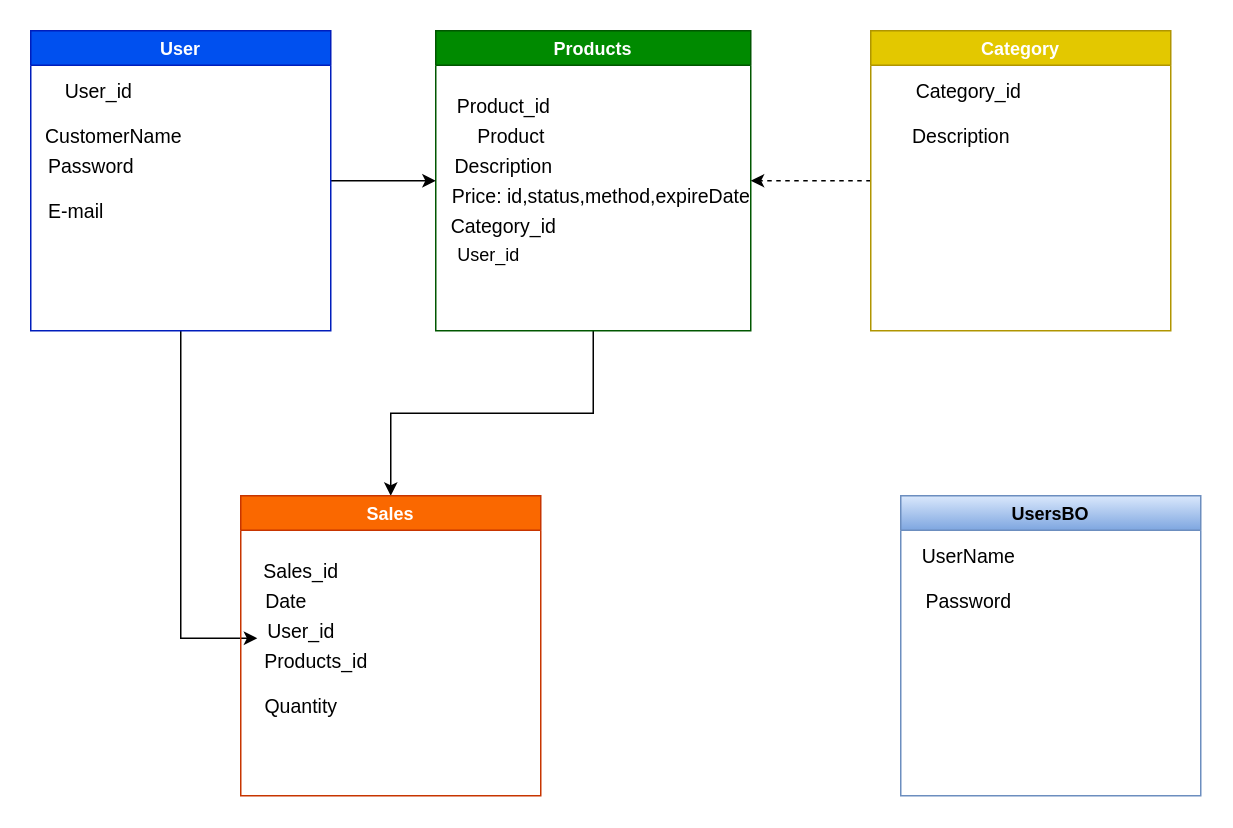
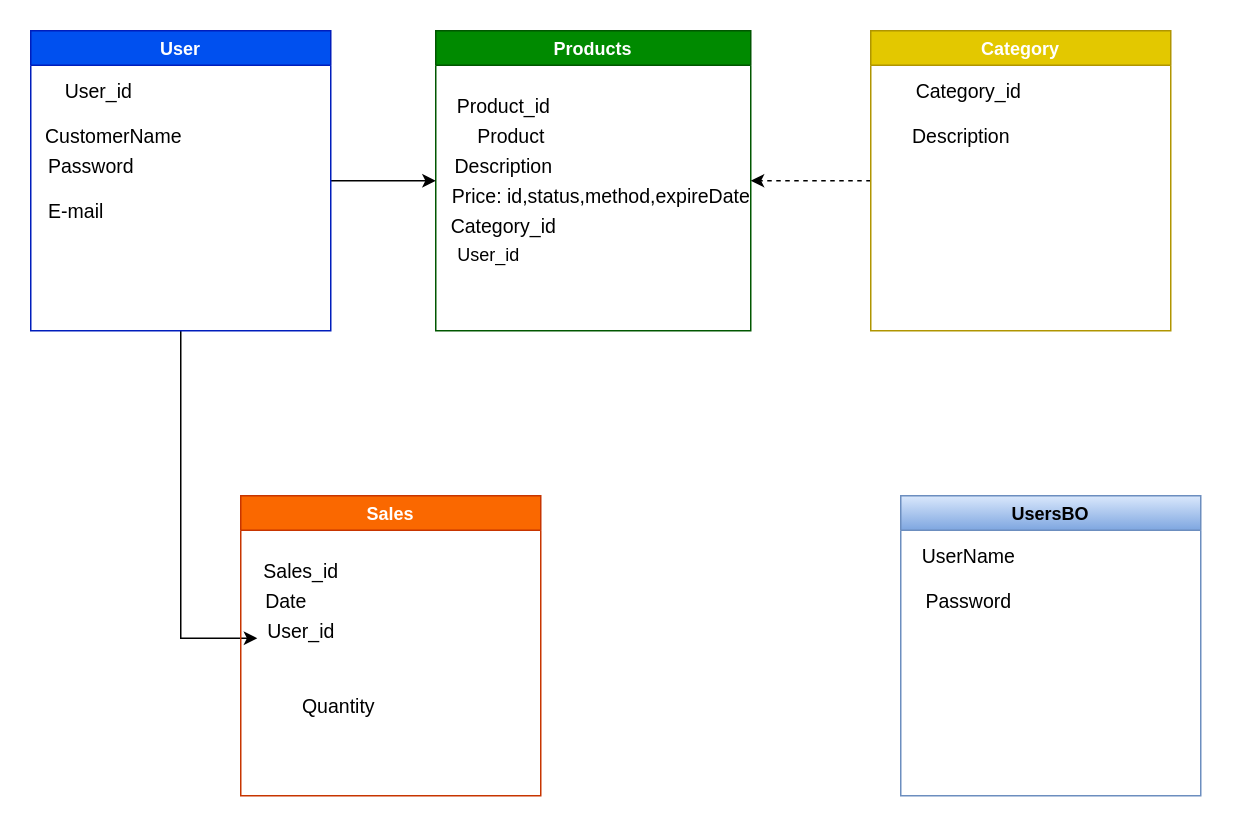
(496, 413) -> none
(316, 661) -> none
(301, 706) -> (338, 706)
